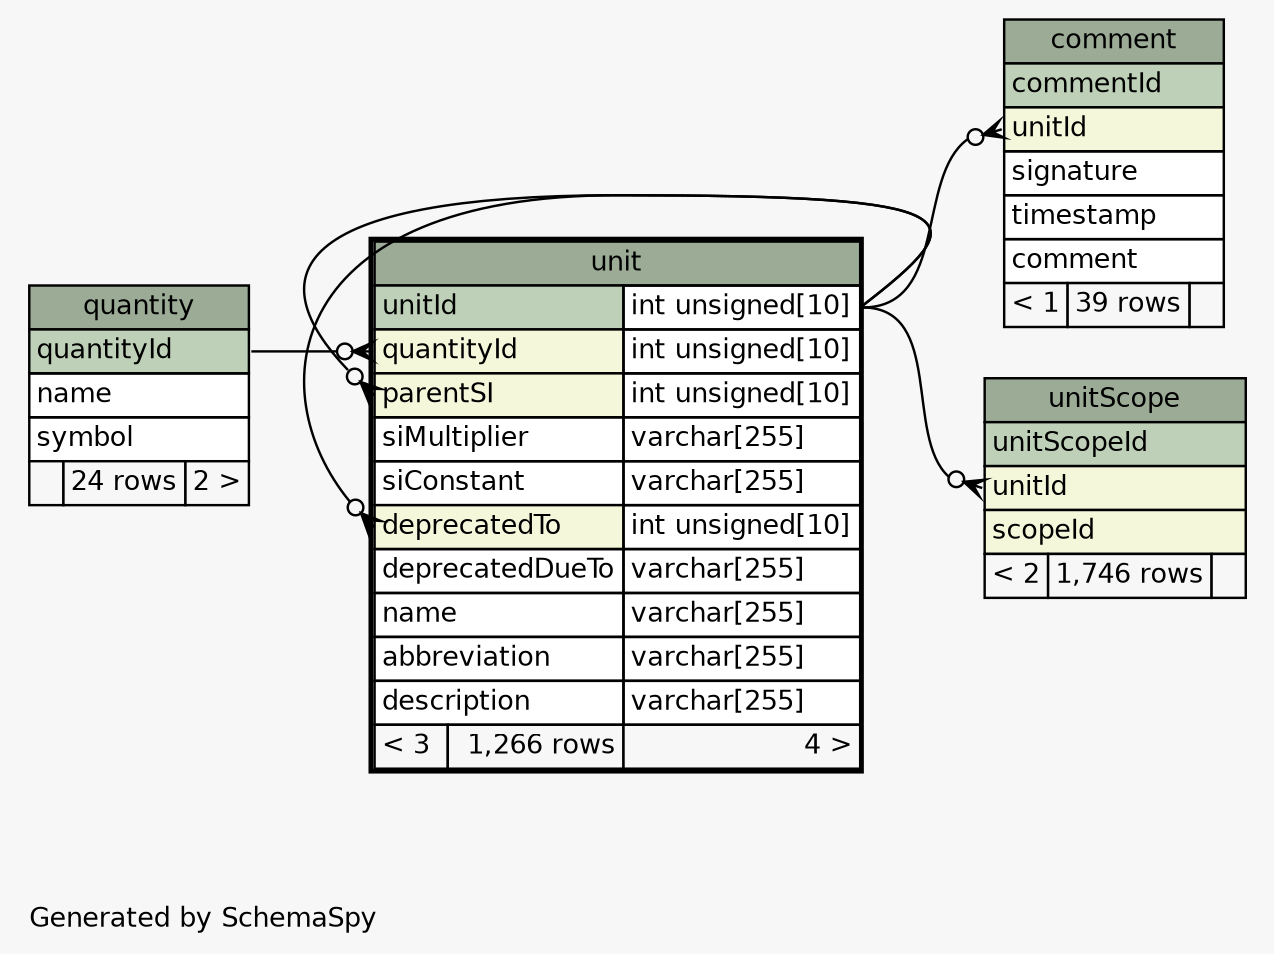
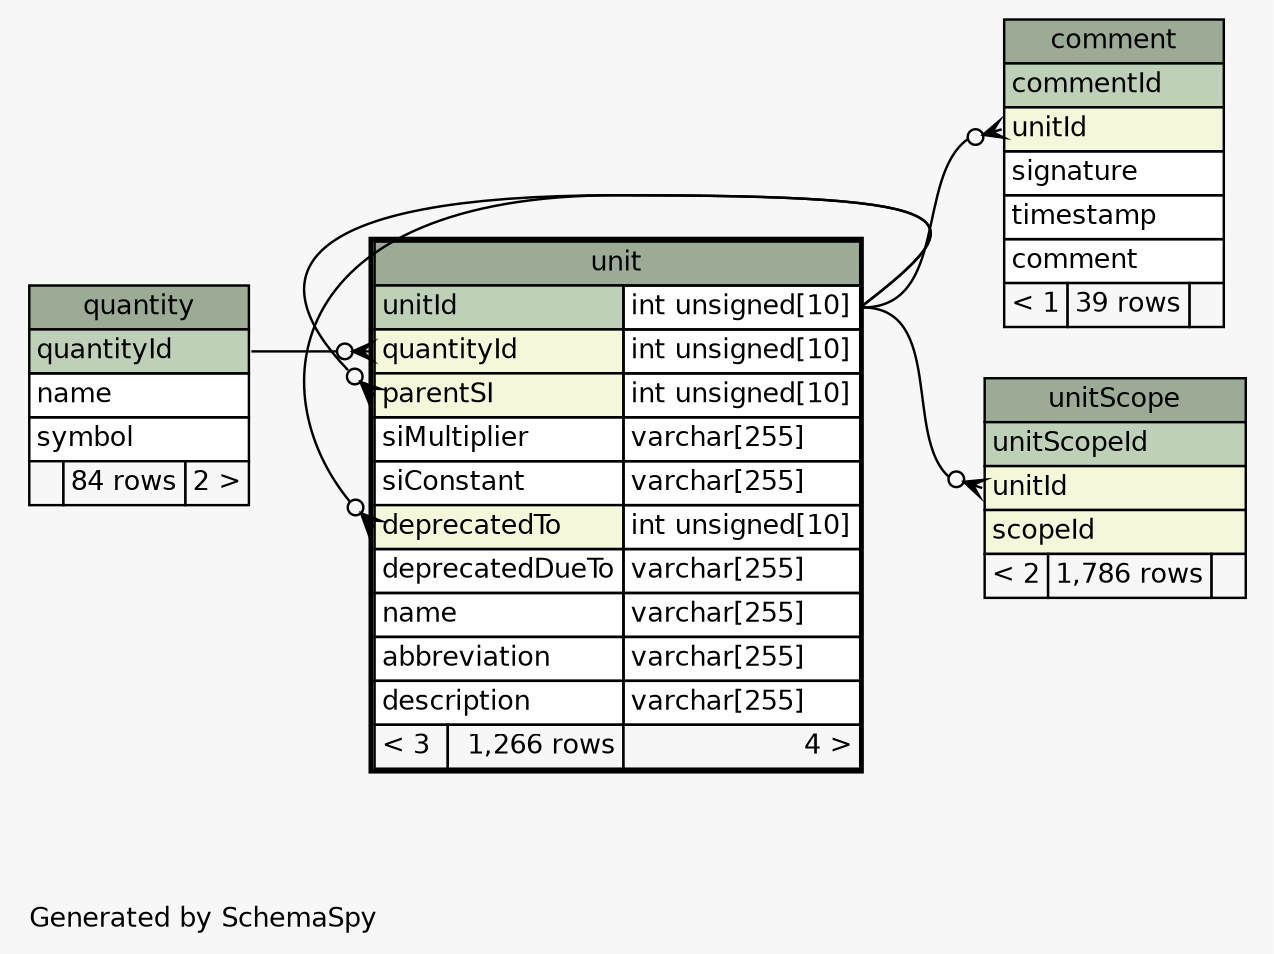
(124, 482) -> (124, 482)
(1130, 575) -> (1130, 575)
